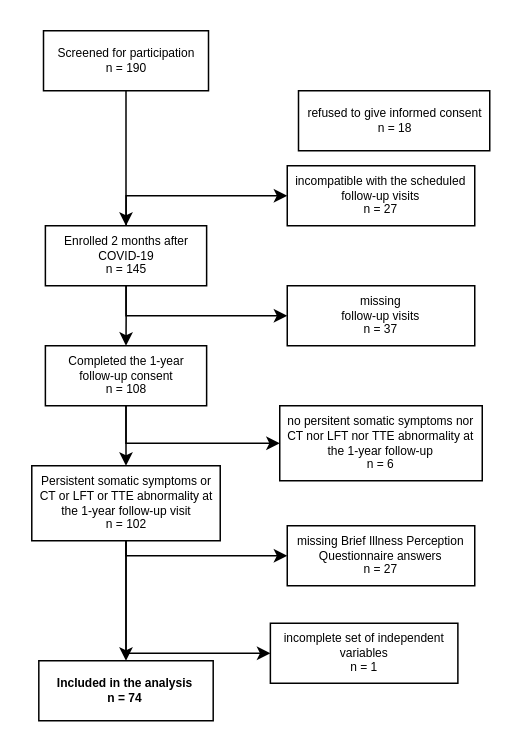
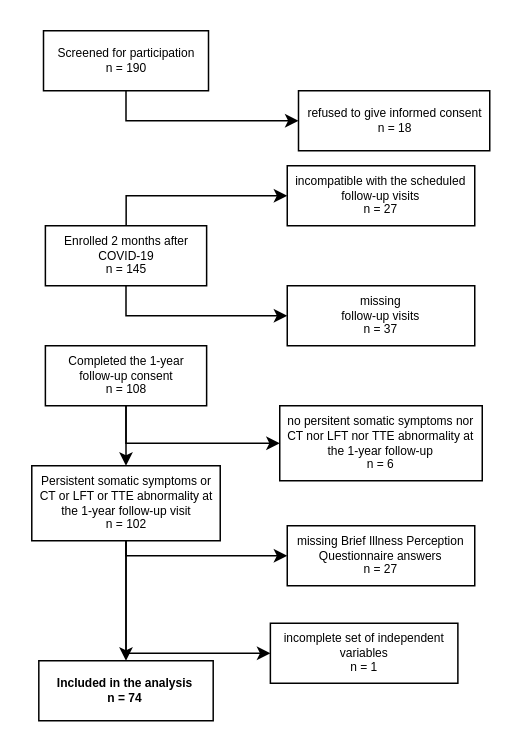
none -> (208, 121)
(126, 158) -> none
(126, 327) -> none
